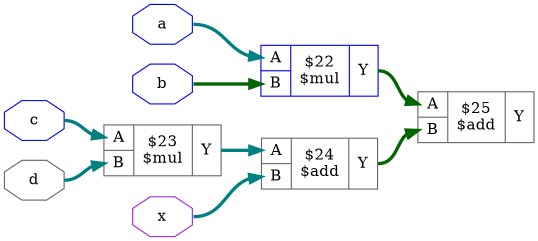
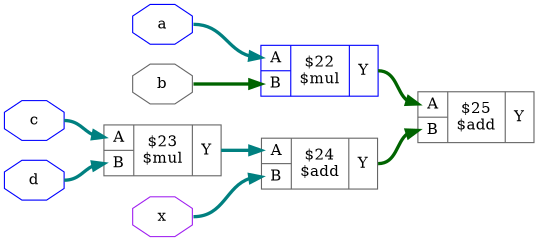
(163, 84) -> (163, 84)
(34, 180) -> (34, 180)
